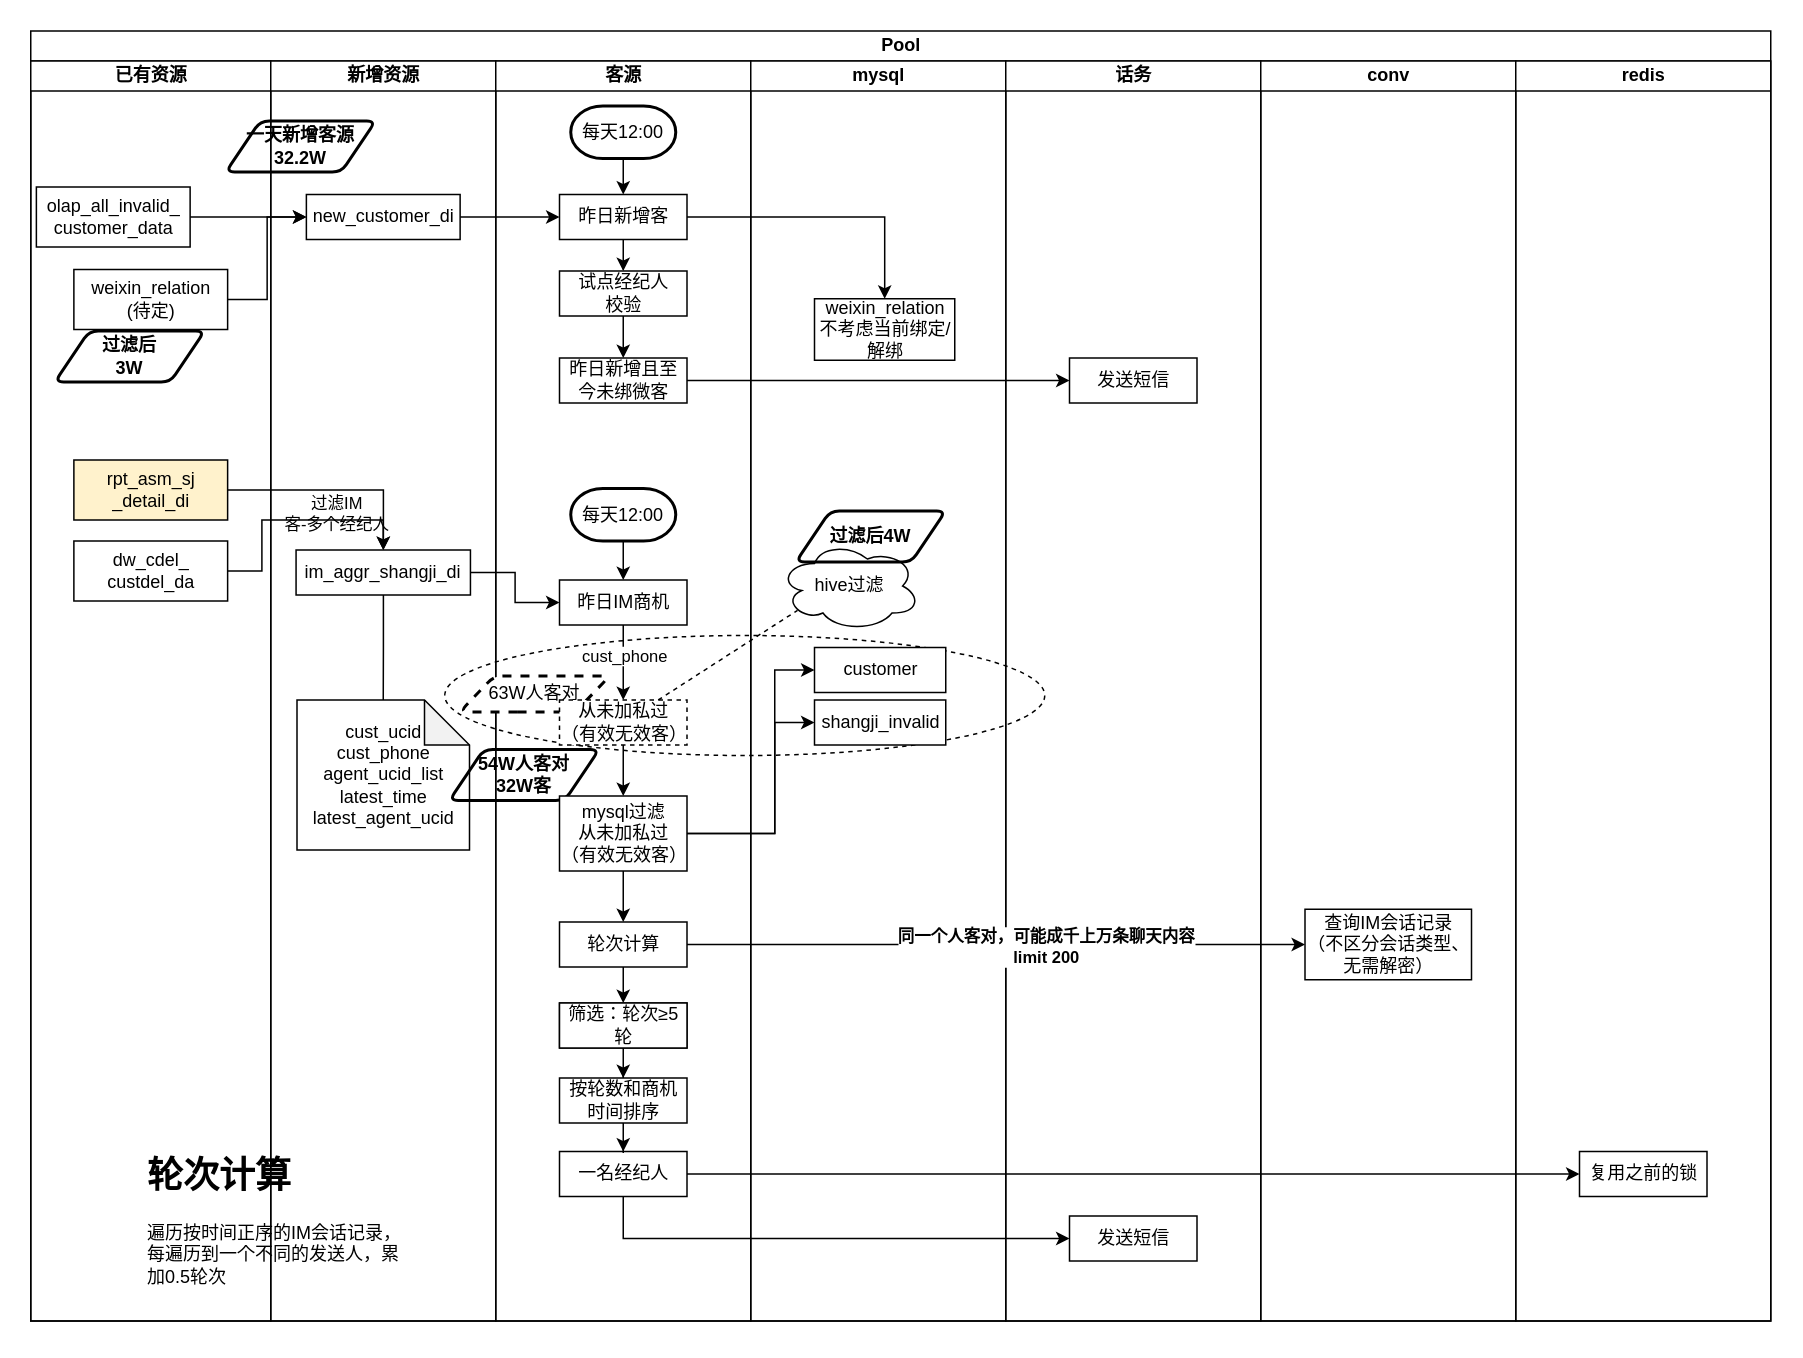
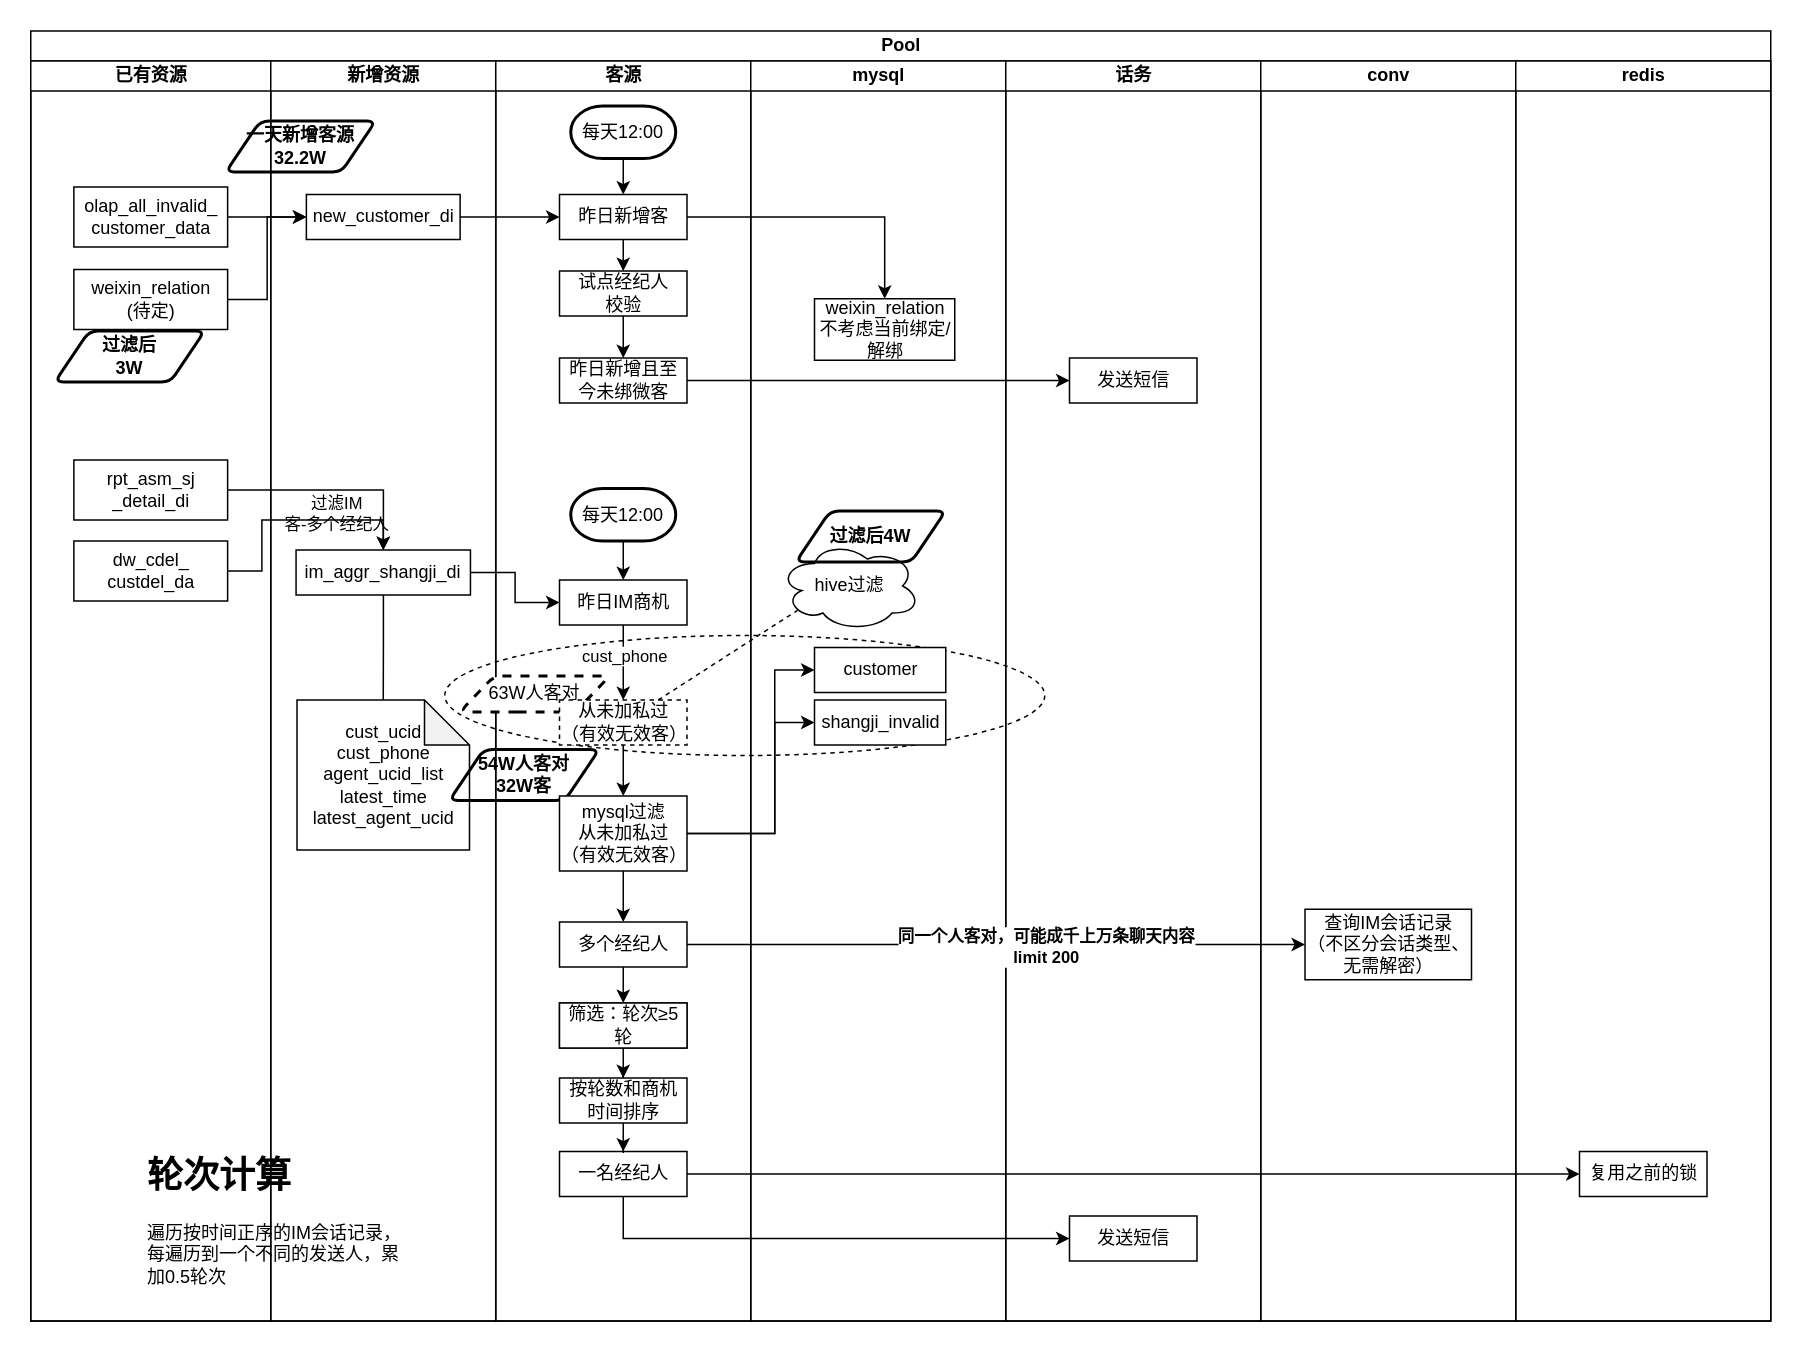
(113, 217) -> (151, 217)
(151, 490) -> (151, 490)
(624, 944) -> (624, 944)
